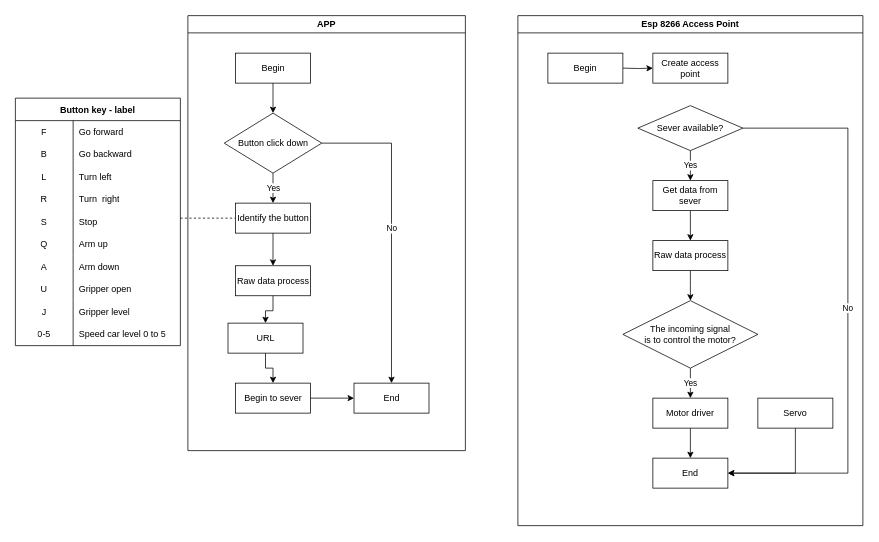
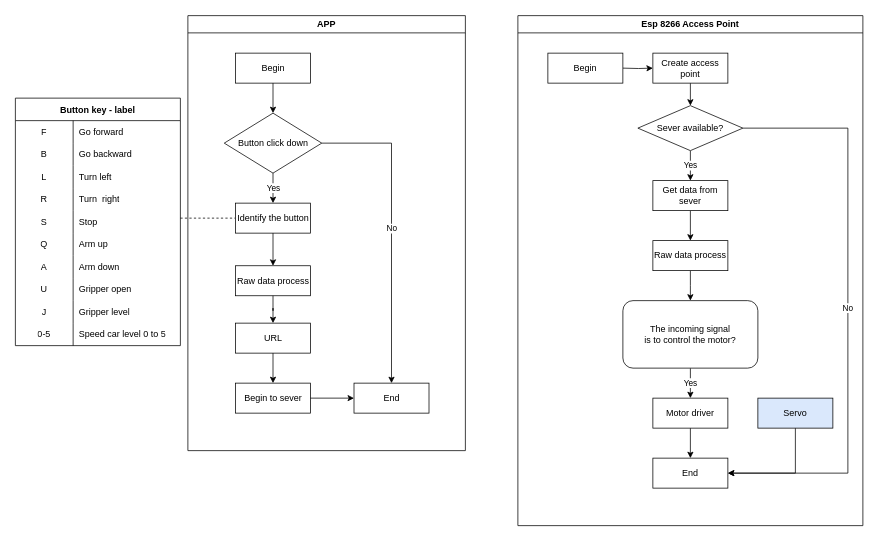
none -> (690, 91)
(690, 334) -> (690, 334)
(266, 338) -> (273, 338)
(795, 413) -> (795, 413)
